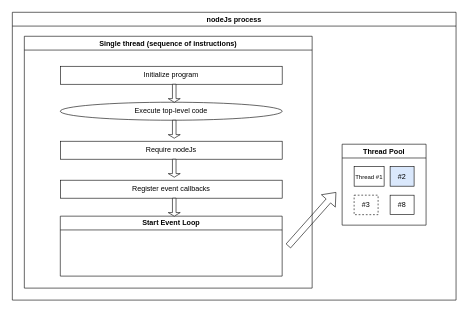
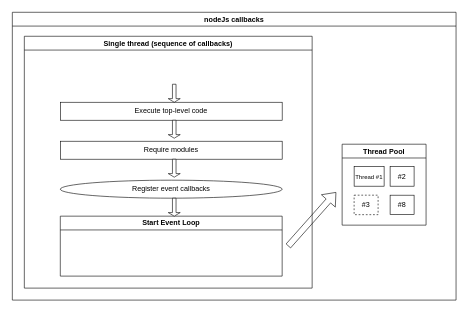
(234, 20) -> (234, 20)
(168, 44) -> (168, 44)
(171, 75) -> none
(171, 111) -> (171, 111)
(171, 150) -> (171, 150)
(402, 177) -> (402, 177)
(171, 189) -> (171, 189)
